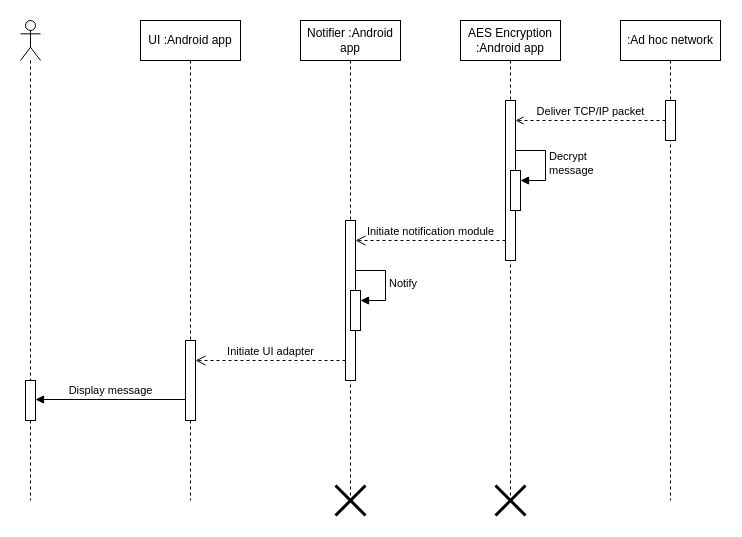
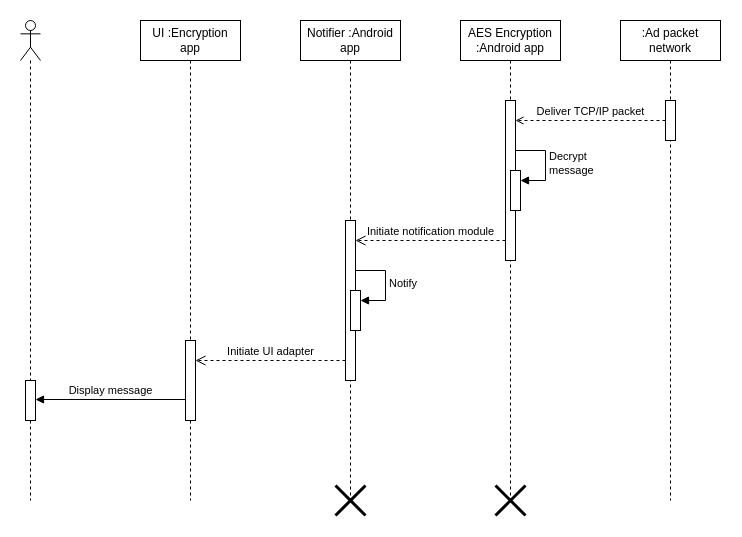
(191, 41) -> (191, 41)
(671, 41) -> (671, 41)
